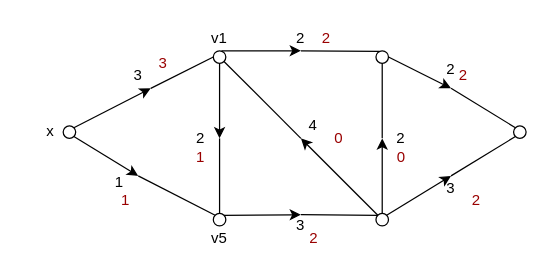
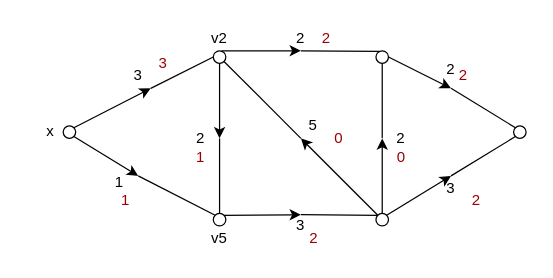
(219, 38) -> (219, 38)
(313, 126) -> (313, 126)
